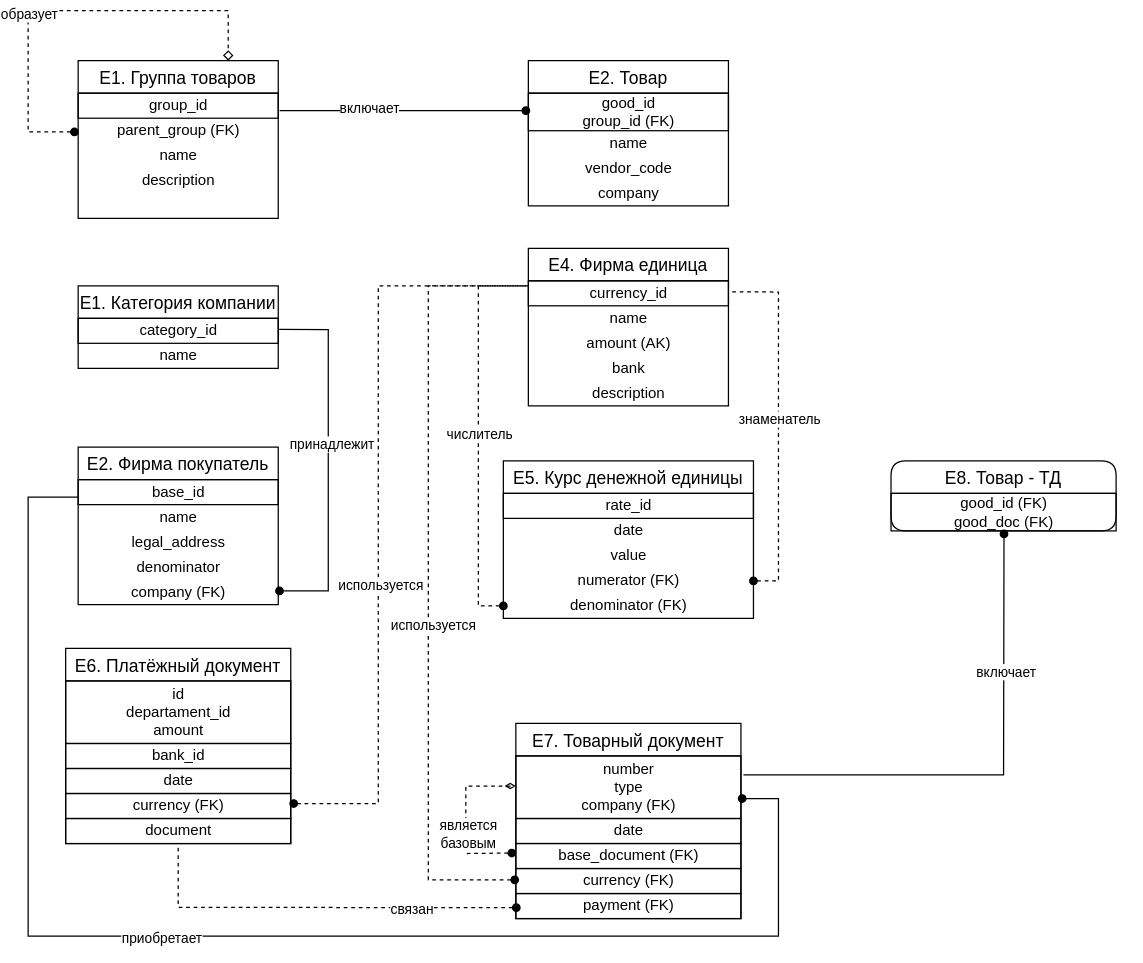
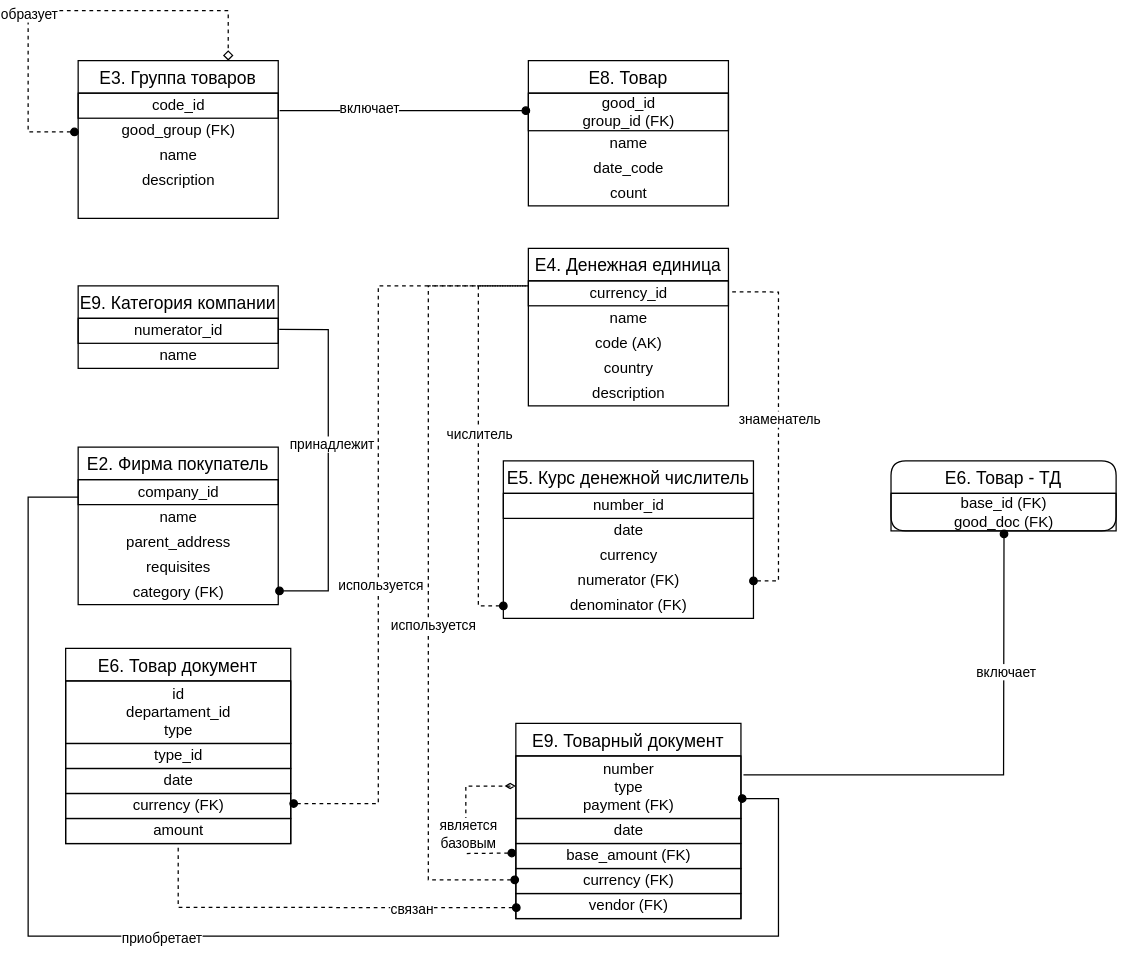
(178, 78) -> (178, 78)
(628, 78) -> (628, 78)
(179, 106) -> (179, 106)
(179, 131) -> (179, 131)
(629, 168) -> (629, 168)
(629, 193) -> (629, 193)
(628, 265) -> (628, 265)
(178, 303) -> (178, 303)
(179, 331) -> (179, 331)
(629, 343) -> (629, 343)
(629, 368) -> (629, 368)
(628, 478) -> (628, 478)
(1003, 478) -> (1003, 478)
(179, 492) -> (179, 492)
(629, 506) -> (629, 506)
(1004, 512) -> (1004, 512)
(179, 542) -> (179, 542)
(629, 556) -> (629, 556)
(179, 567) -> (179, 567)
(179, 592) -> (179, 592)
(178, 665) -> (178, 665)
(179, 712) -> (179, 712)
(628, 740) -> (628, 740)
(179, 756) -> (179, 756)
(629, 787) -> (629, 787)
(179, 831) -> (179, 831)
(629, 856) -> (629, 856)
(629, 906) -> (629, 906)
